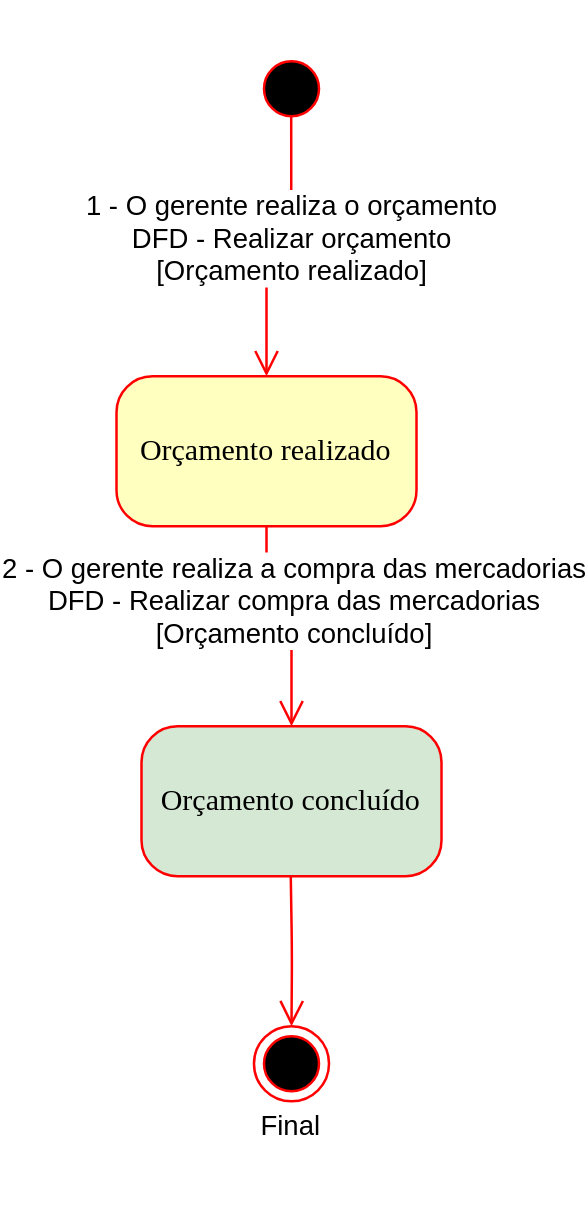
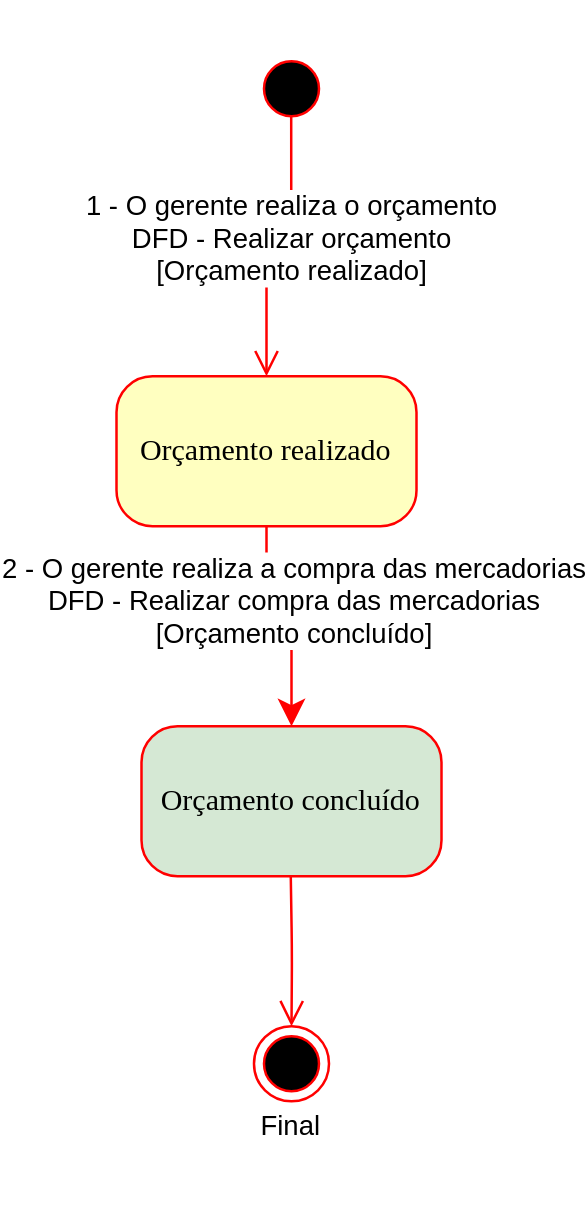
(291, 710) -> (291, 704)
